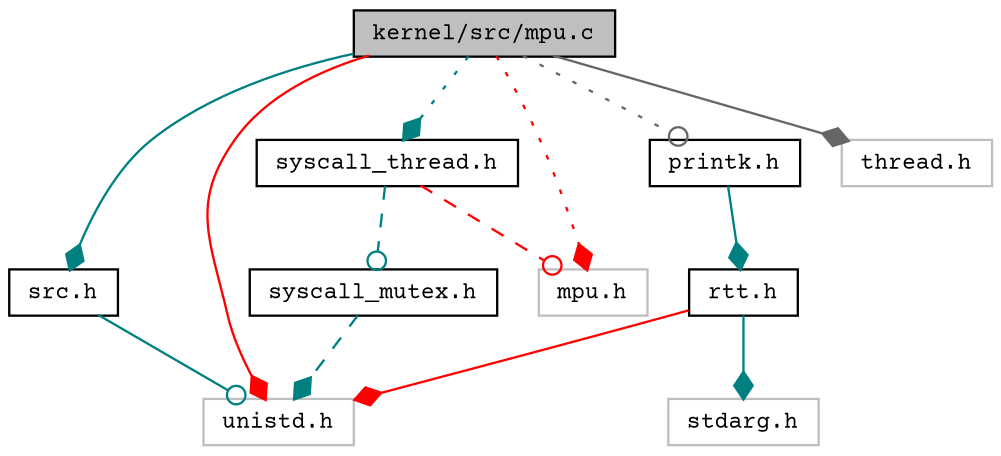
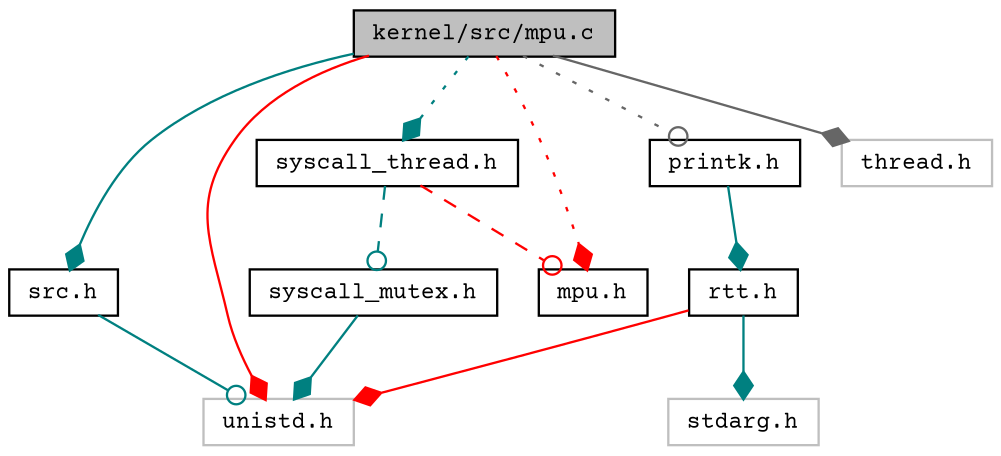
(593, 293) -> (593, 293)
(334, 346) -> (334, 346)
